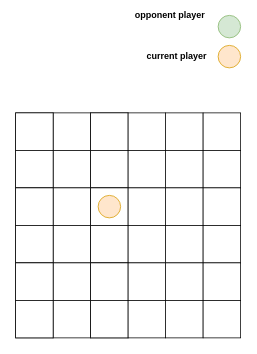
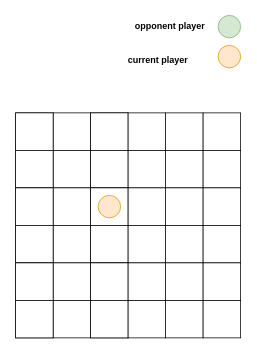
(170, 15) -> (170, 27)
(177, 57) -> (158, 60)
